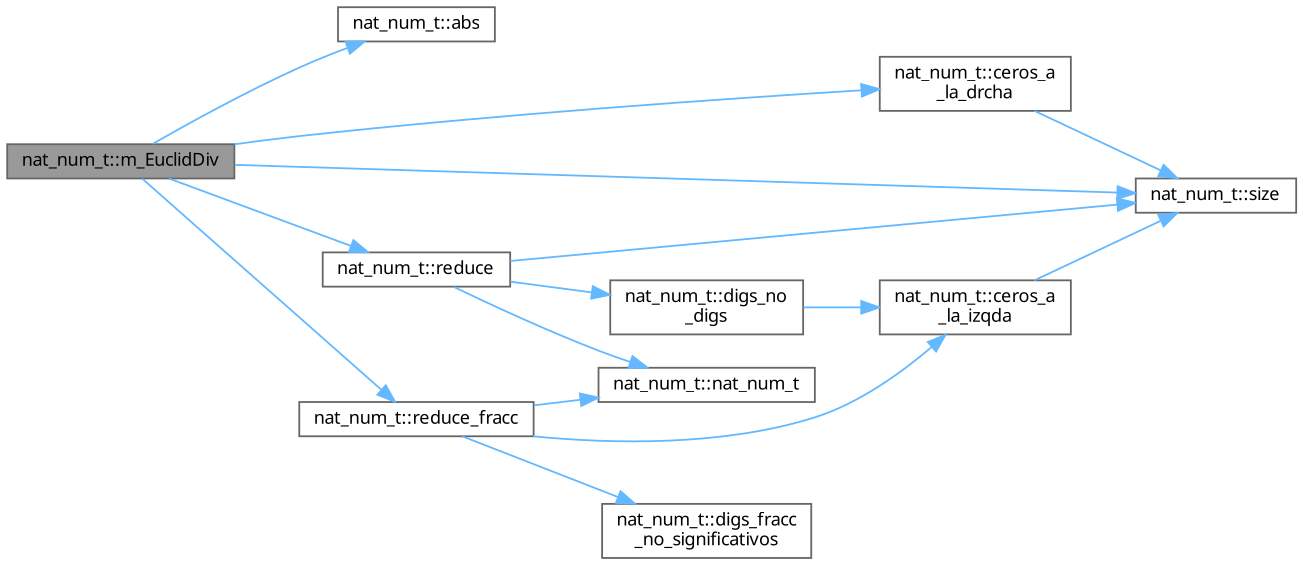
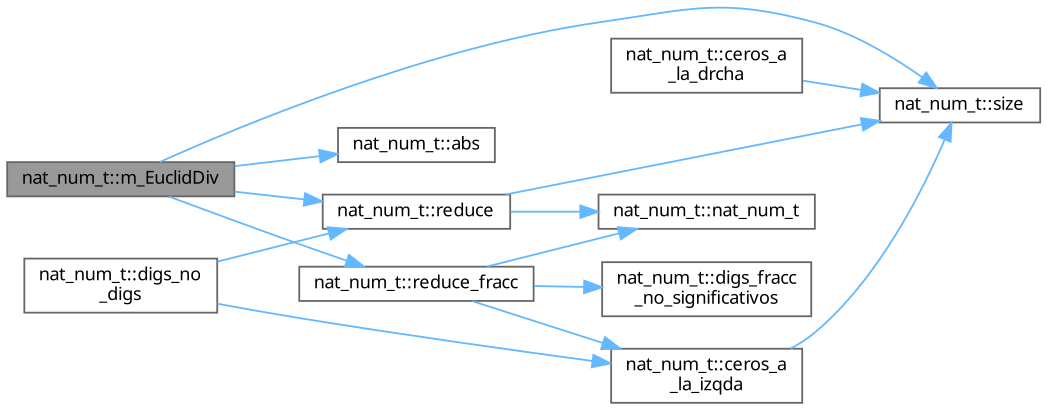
(548, 113) -> none
(551, 287) -> (273, 248)
